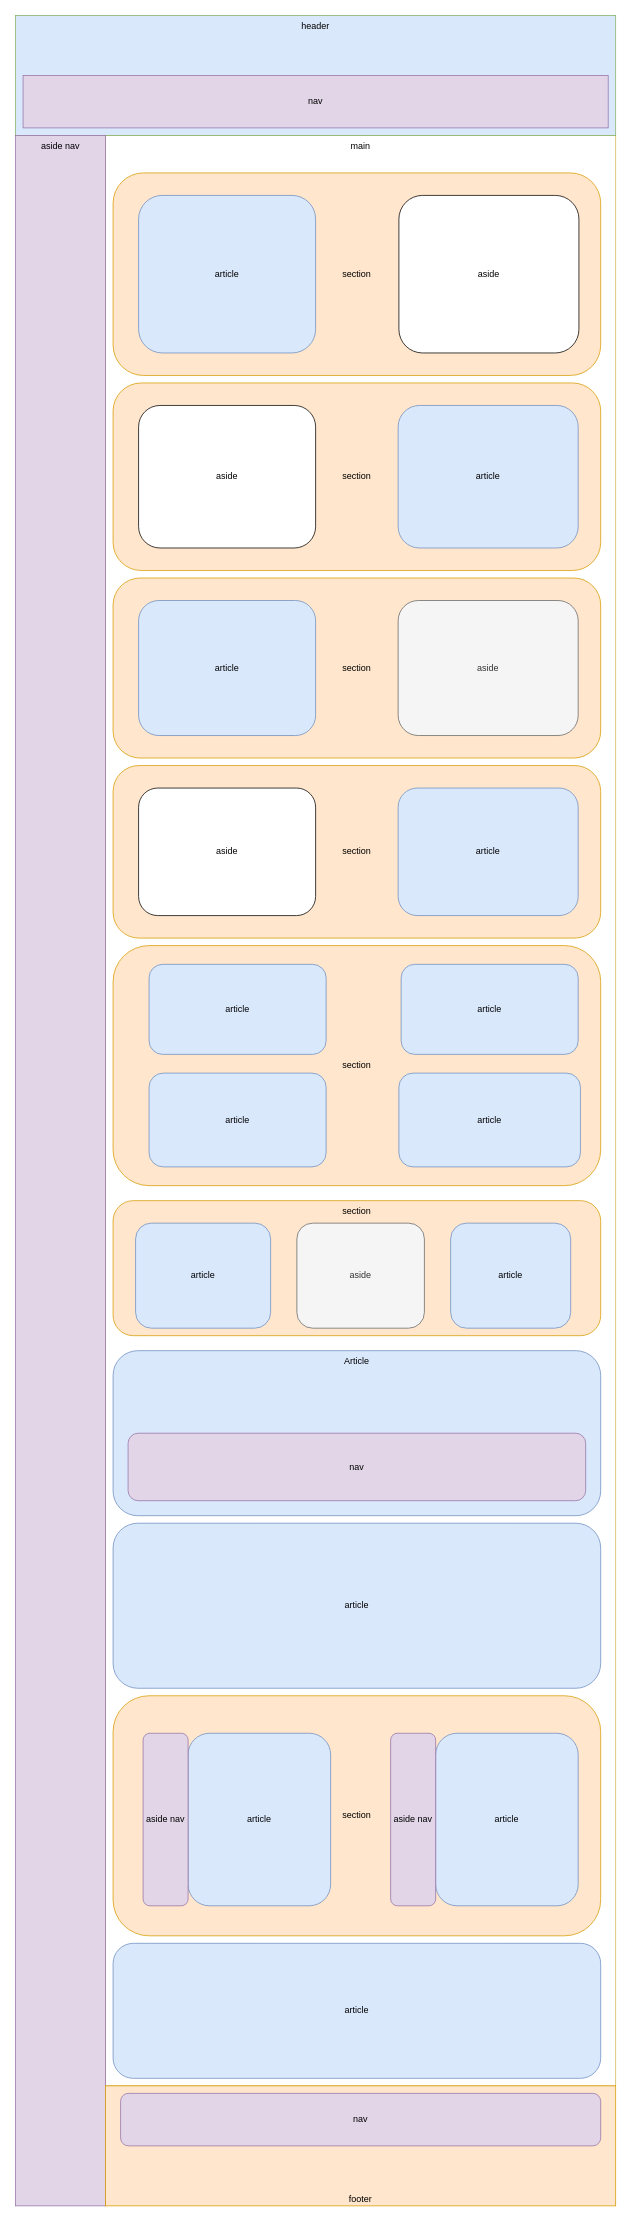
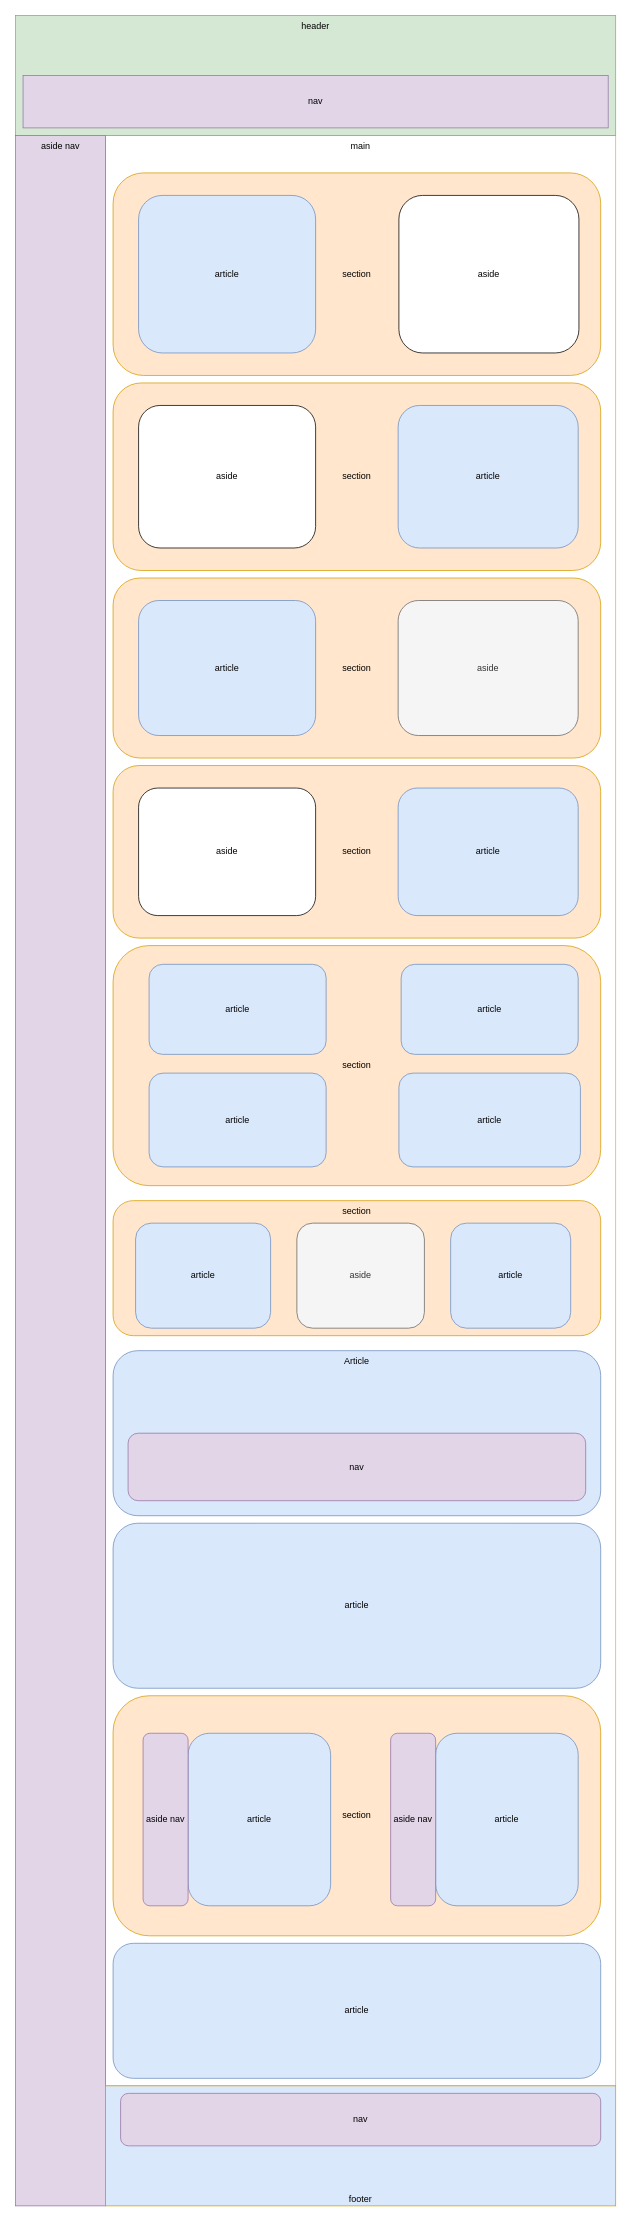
(315, 26) -> (315, 26)
(360, 2198) -> (360, 2198)
